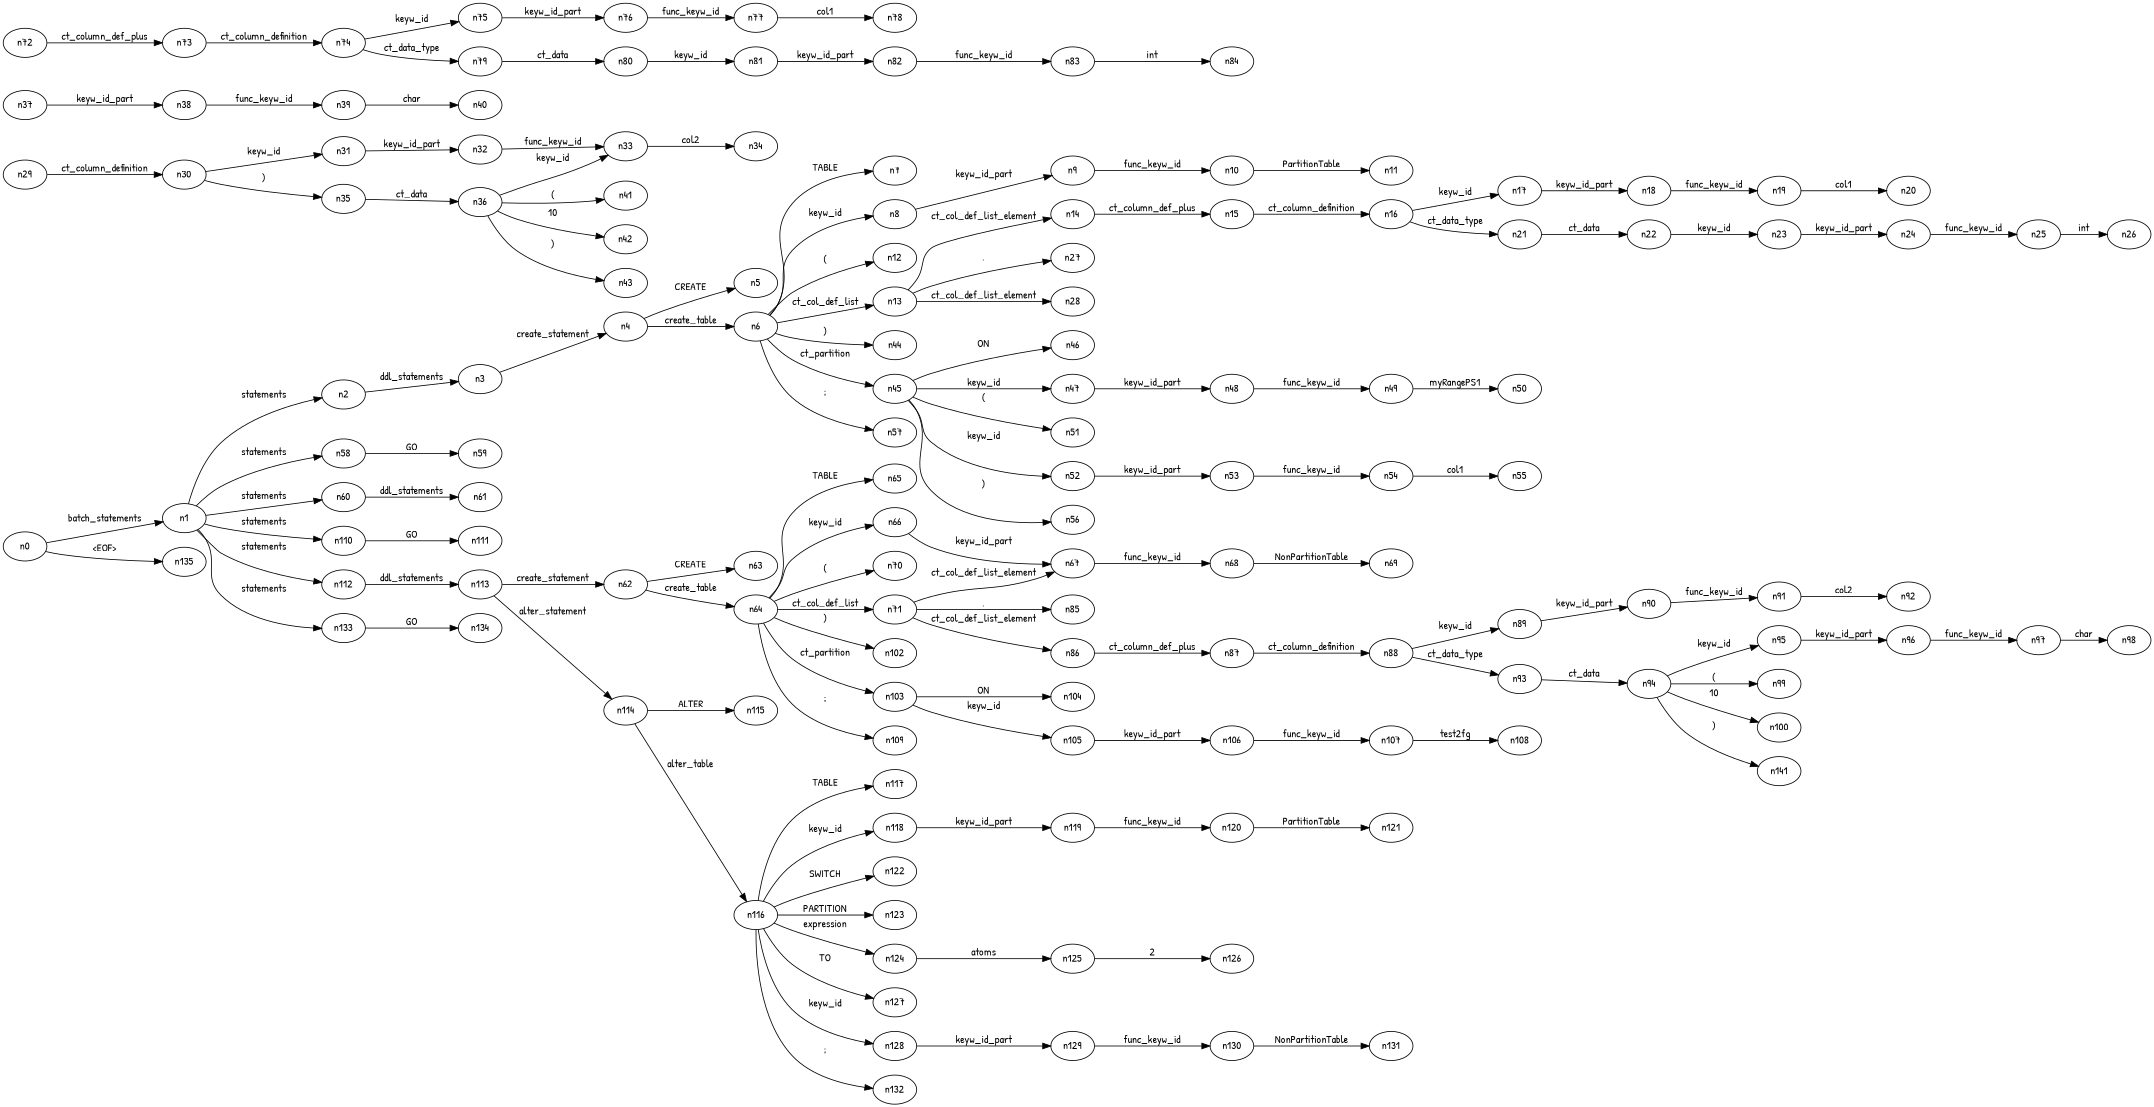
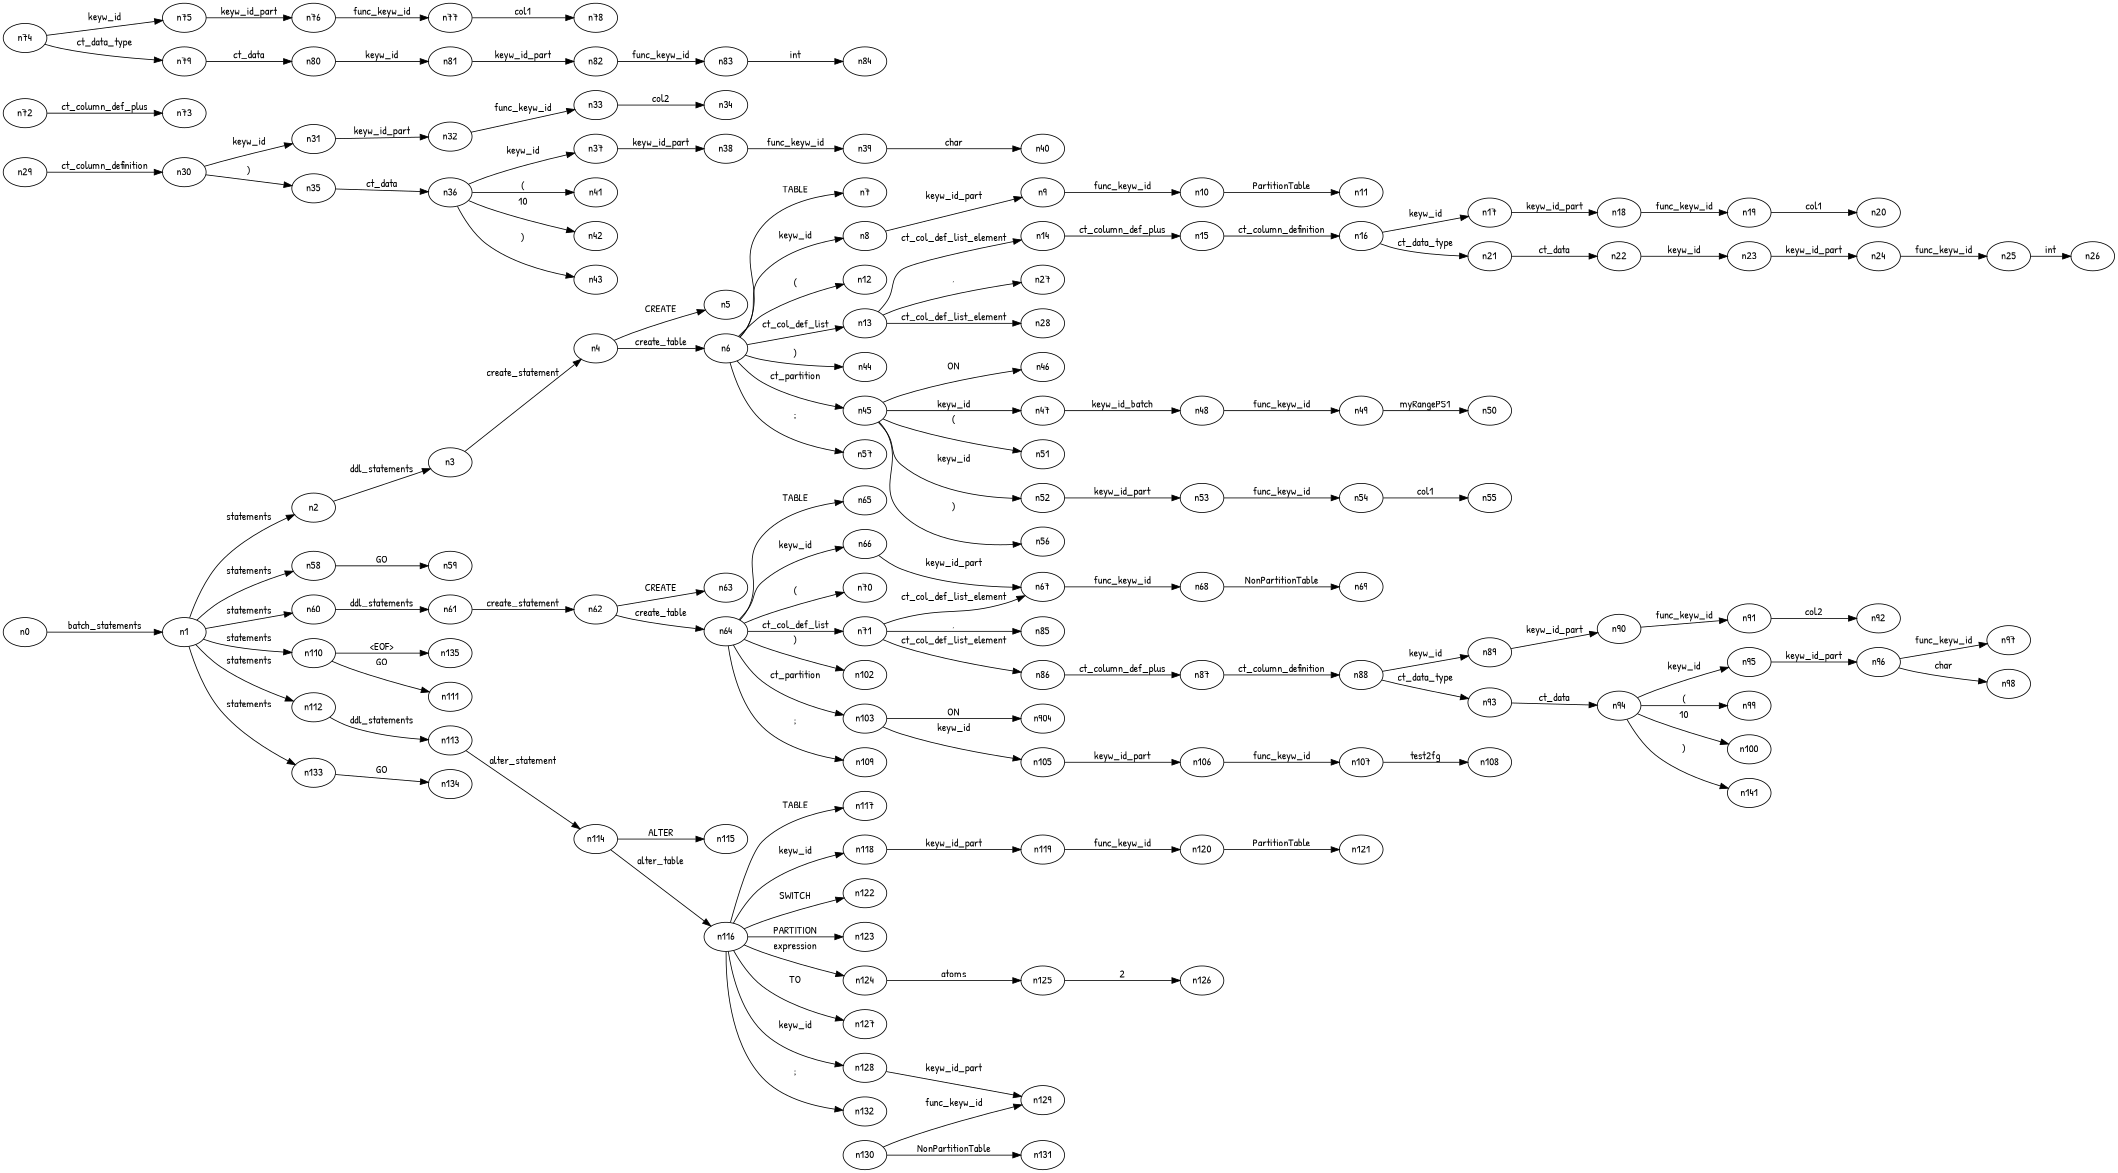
(260, 43) -> none
(551, 178) -> (517, 168)
(1152, 383) -> (1122, 405)
(100, 559) -> (378, 653)
(549, 584) -> (519, 609)
(2080, 640) -> (1938, 676)
(1073, 697) -> (1043, 719)
(1148, 1046) -> (948, 1125)
